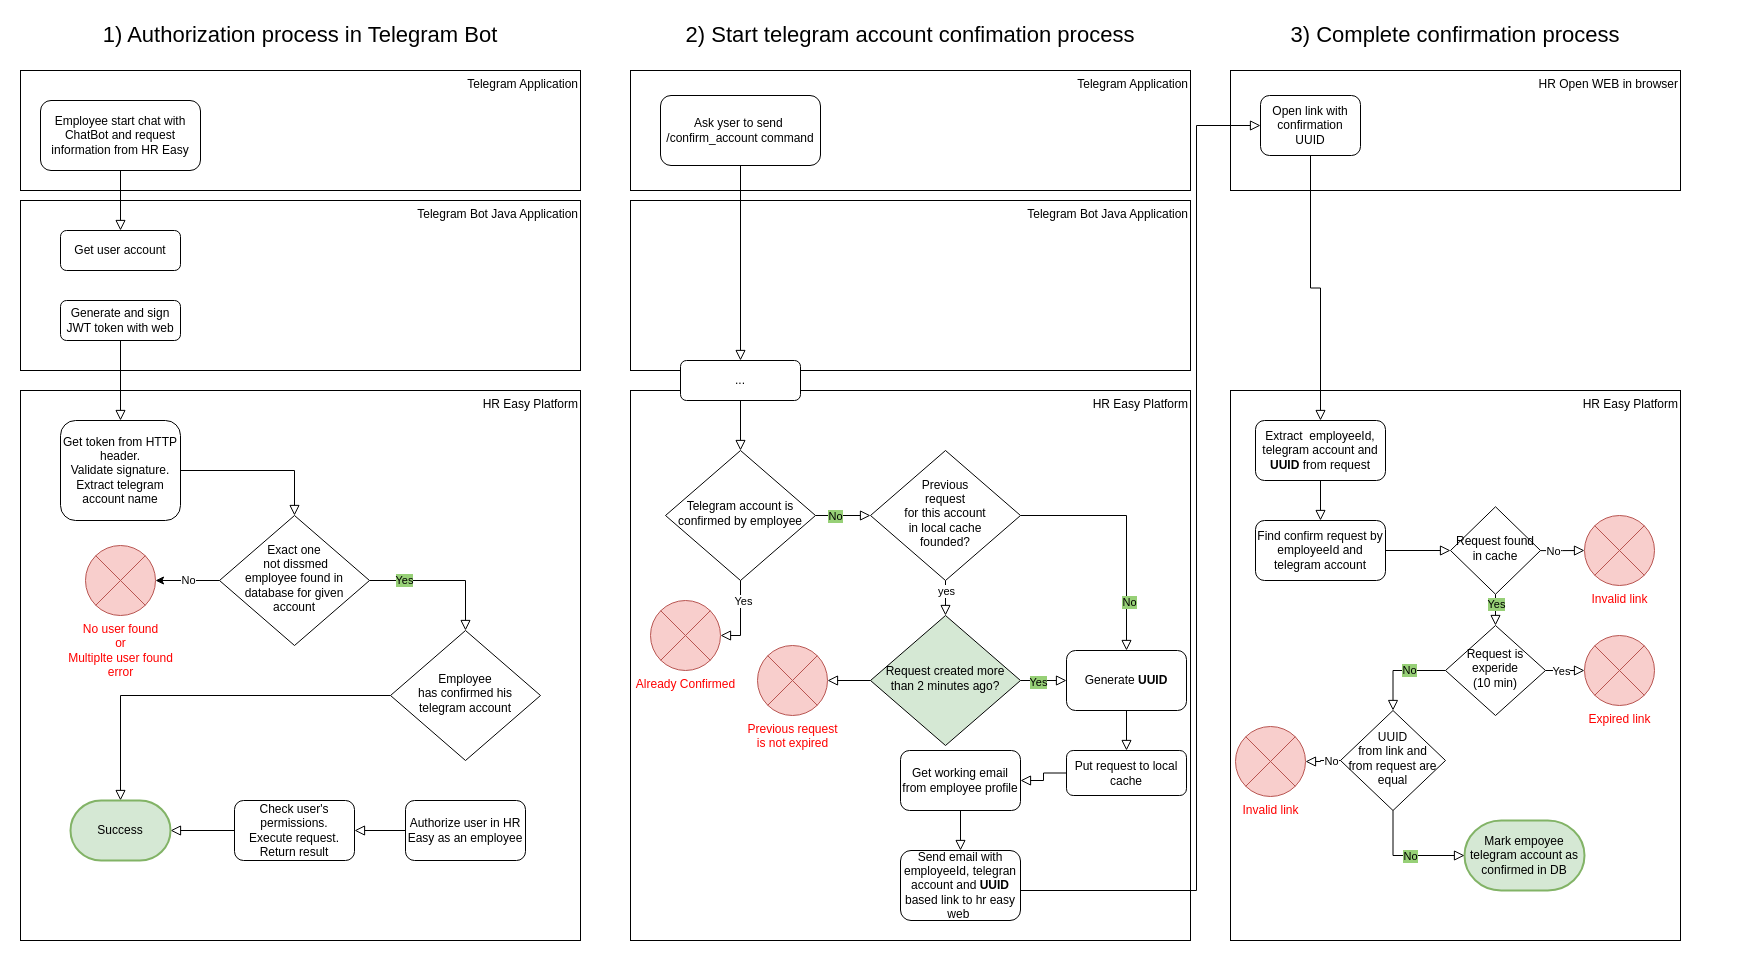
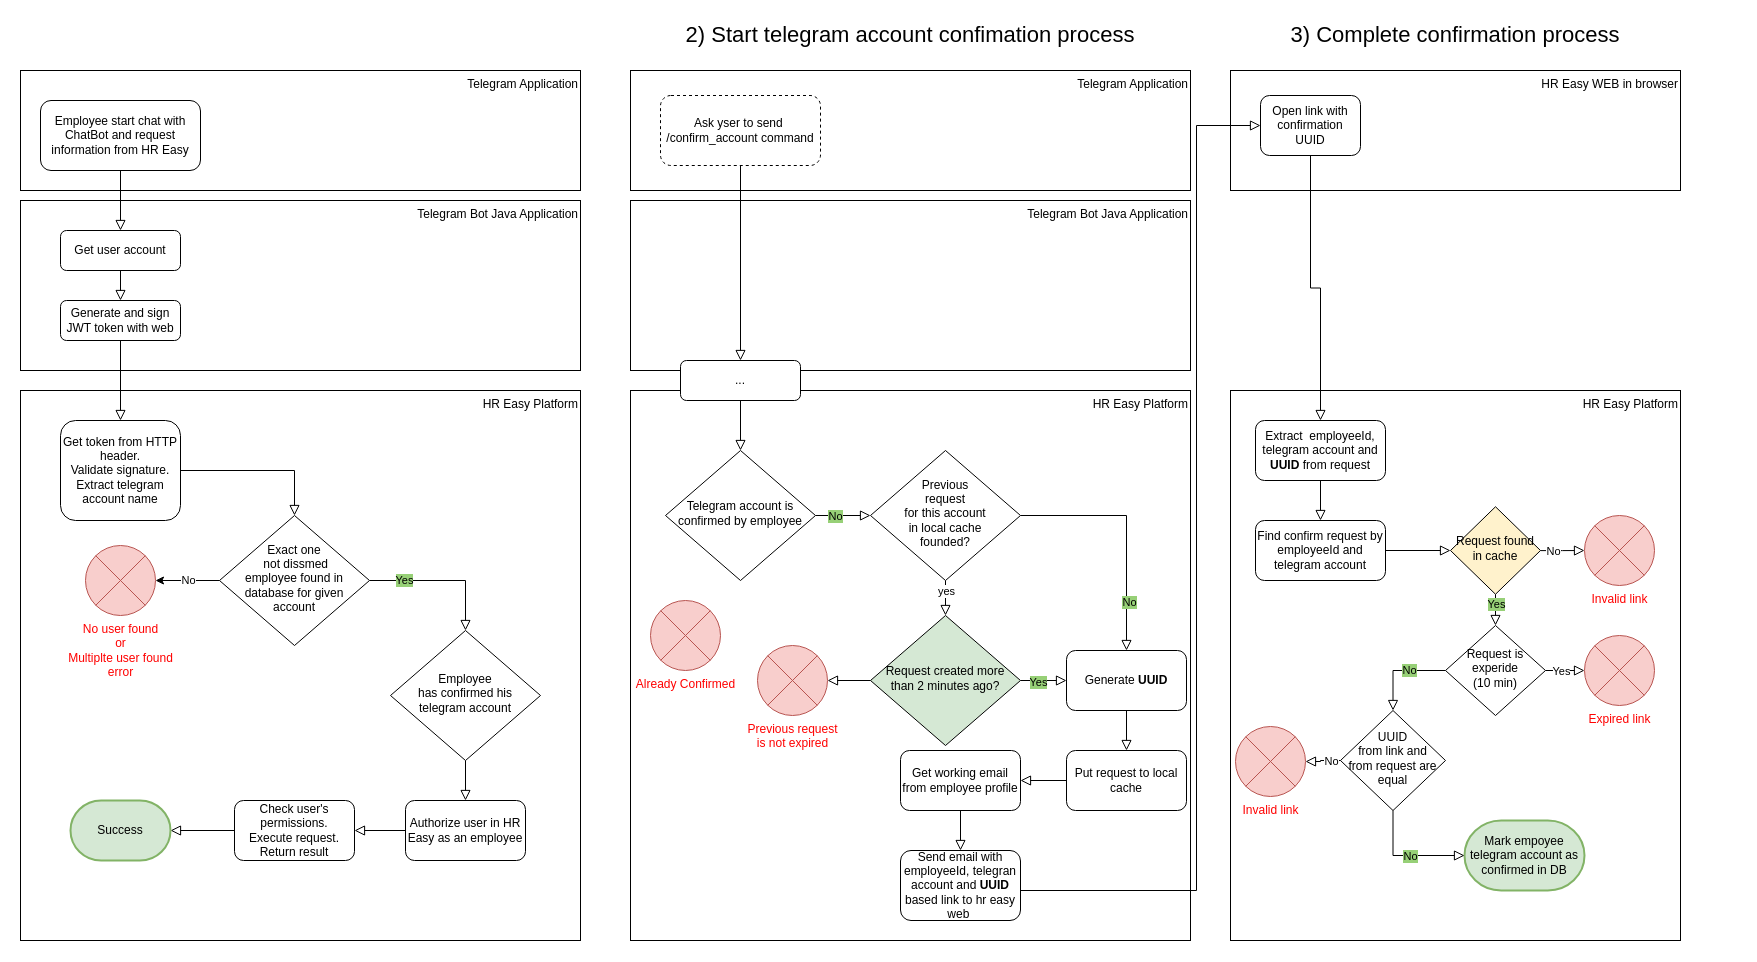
(301, 36) -> none
(1612, 85) -> (1612, 85)
(741, 131) -> (741, 131)
none -> (121, 290)
(1496, 551) -> (1496, 551)
(741, 613) -> none
(209, 696) -> (466, 775)
(1127, 773) -> (1127, 781)
